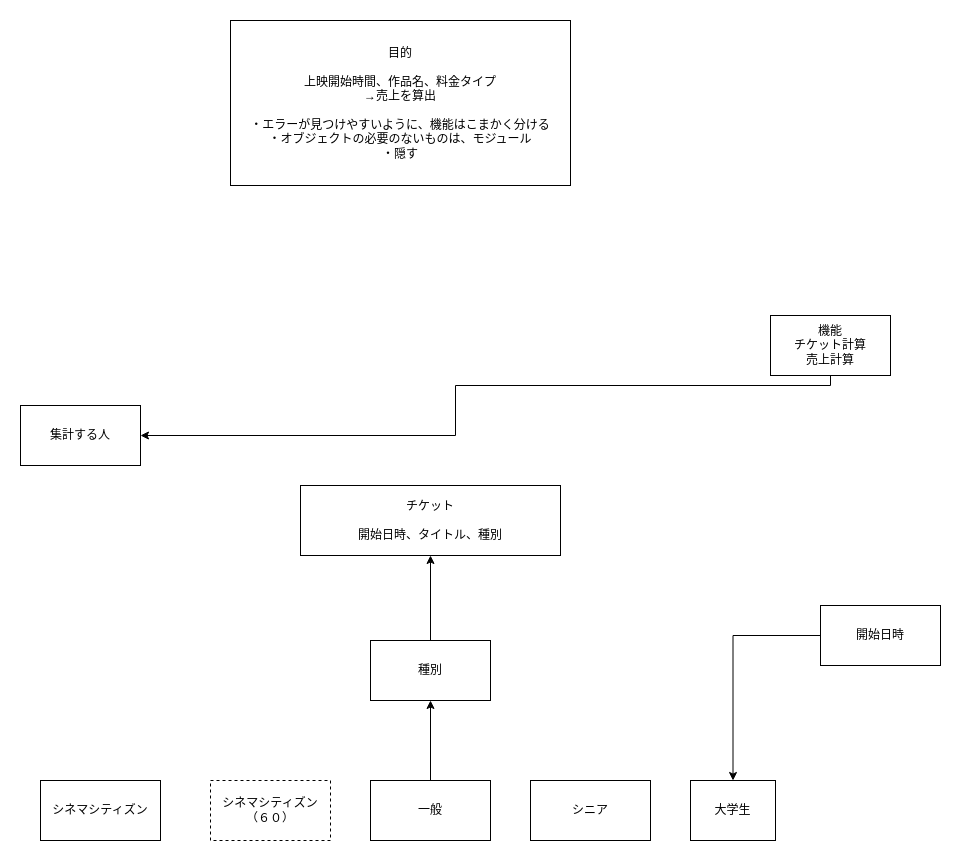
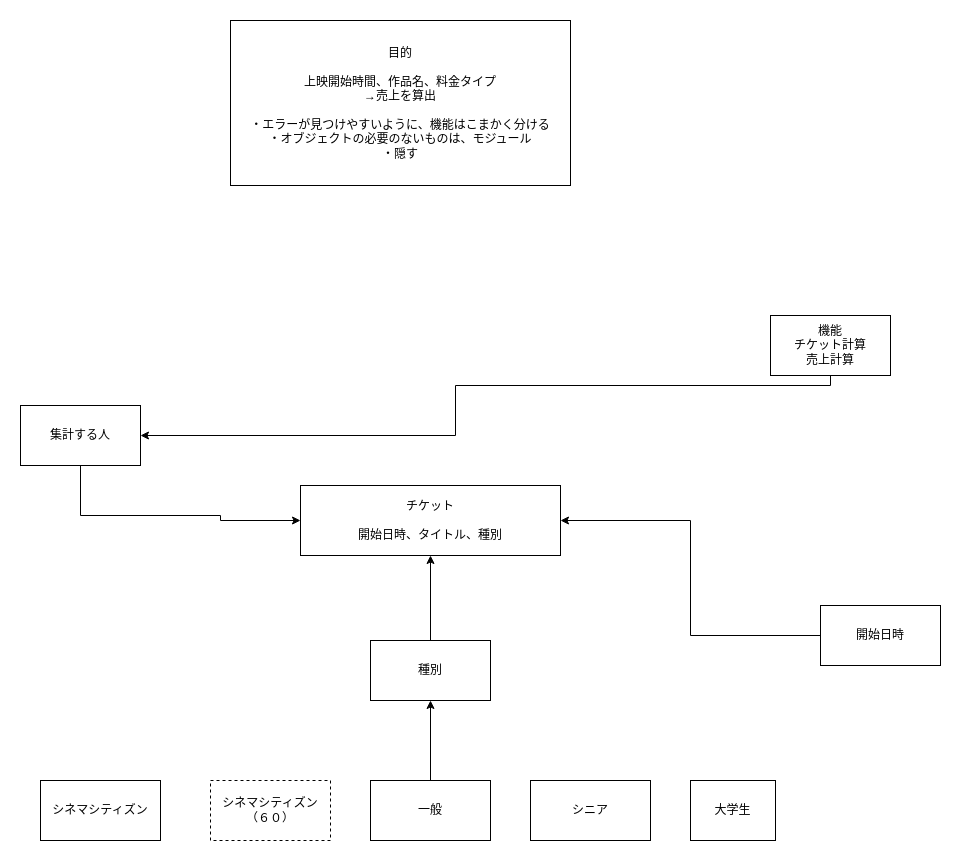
none -> (165, 516)
(733, 704) -> (691, 539)
